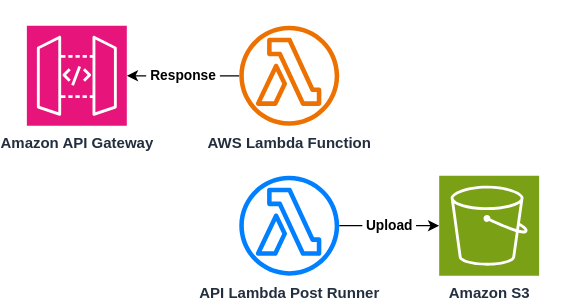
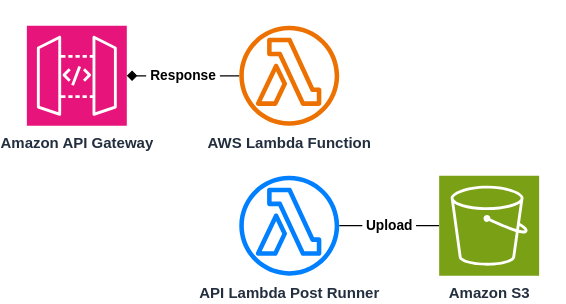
(137, 76) -> (138, 76)
(429, 226) -> (432, 226)
